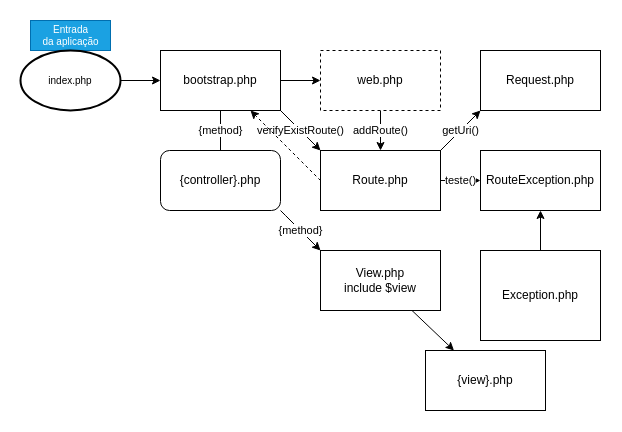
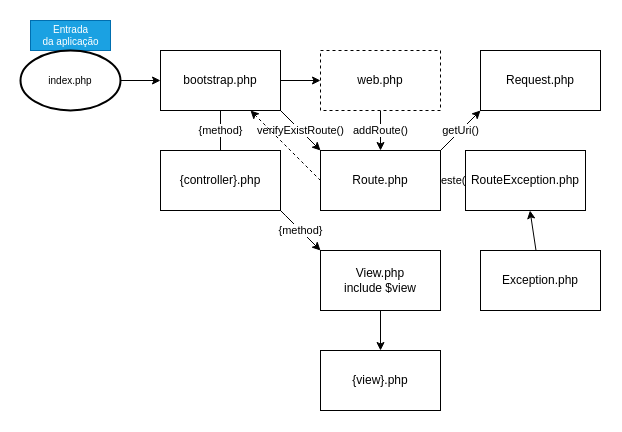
(221, 181) -> (221, 181)
(541, 181) -> (526, 181)
(541, 296) -> (541, 281)
(486, 381) -> (381, 381)
